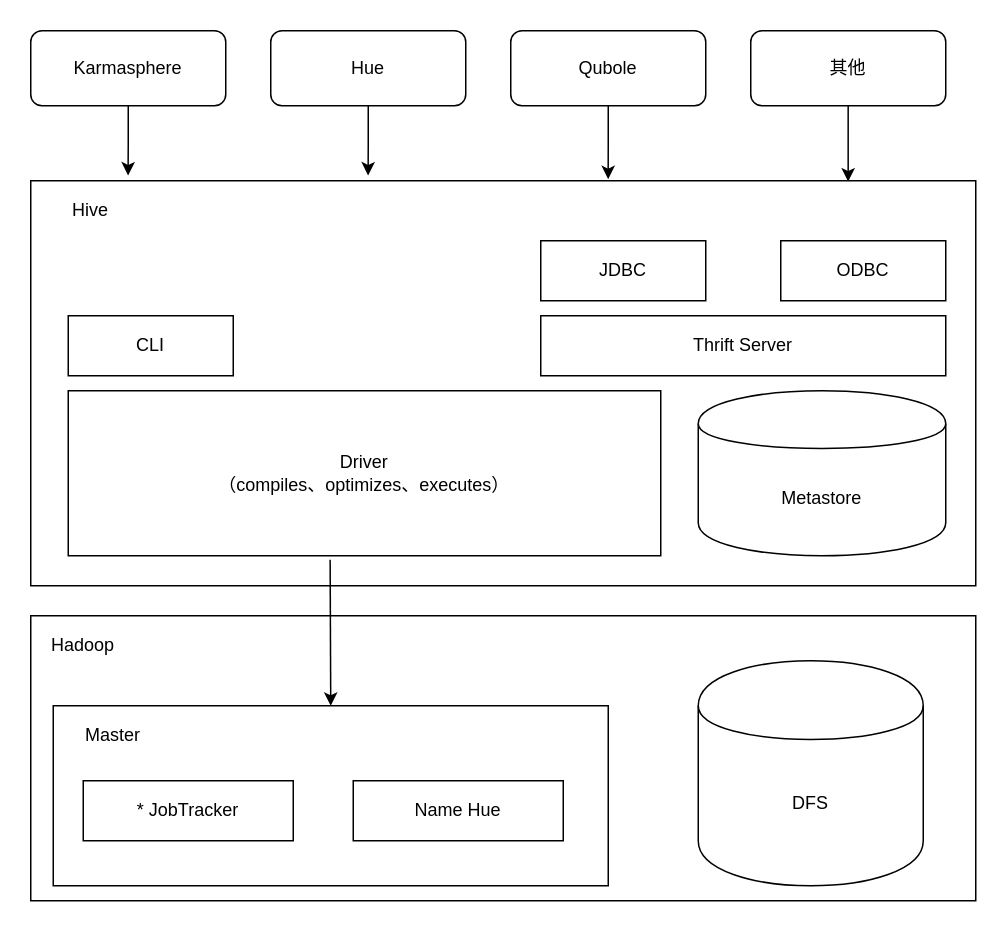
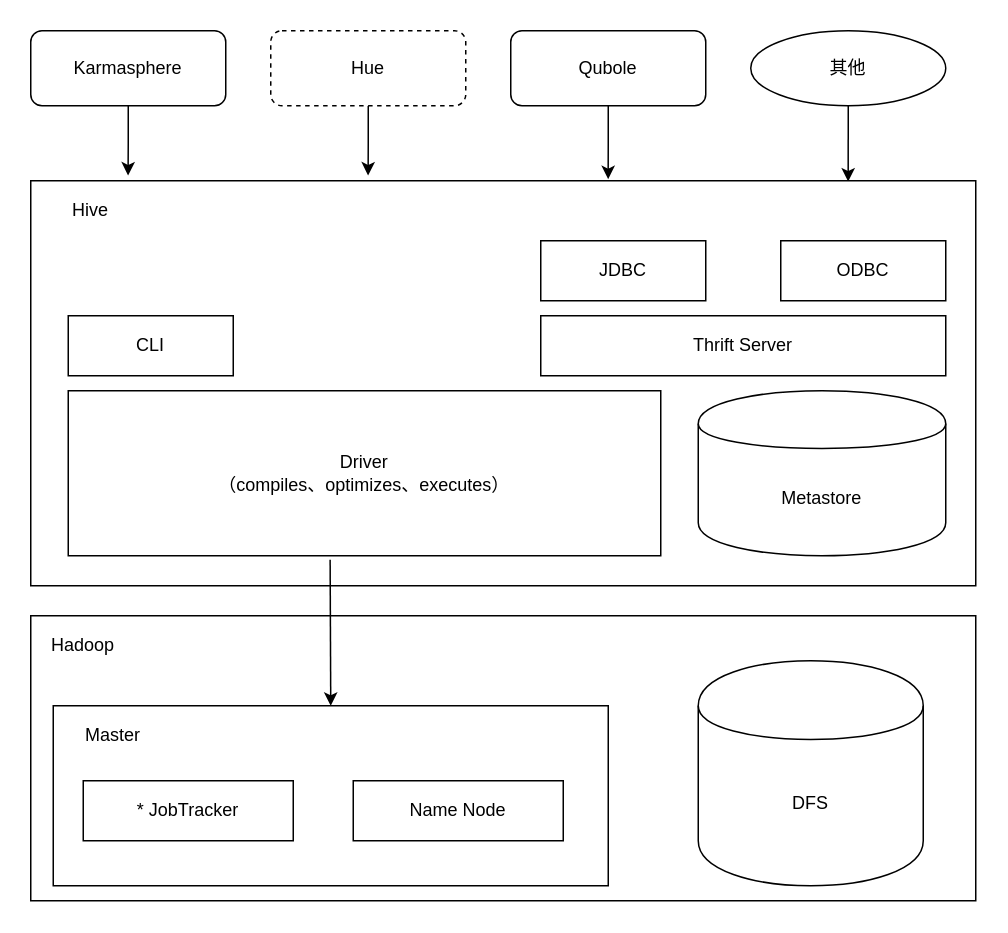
(368, 68) -> (368, 68)
(848, 68) -> (848, 68)
(458, 811) -> (458, 811)
